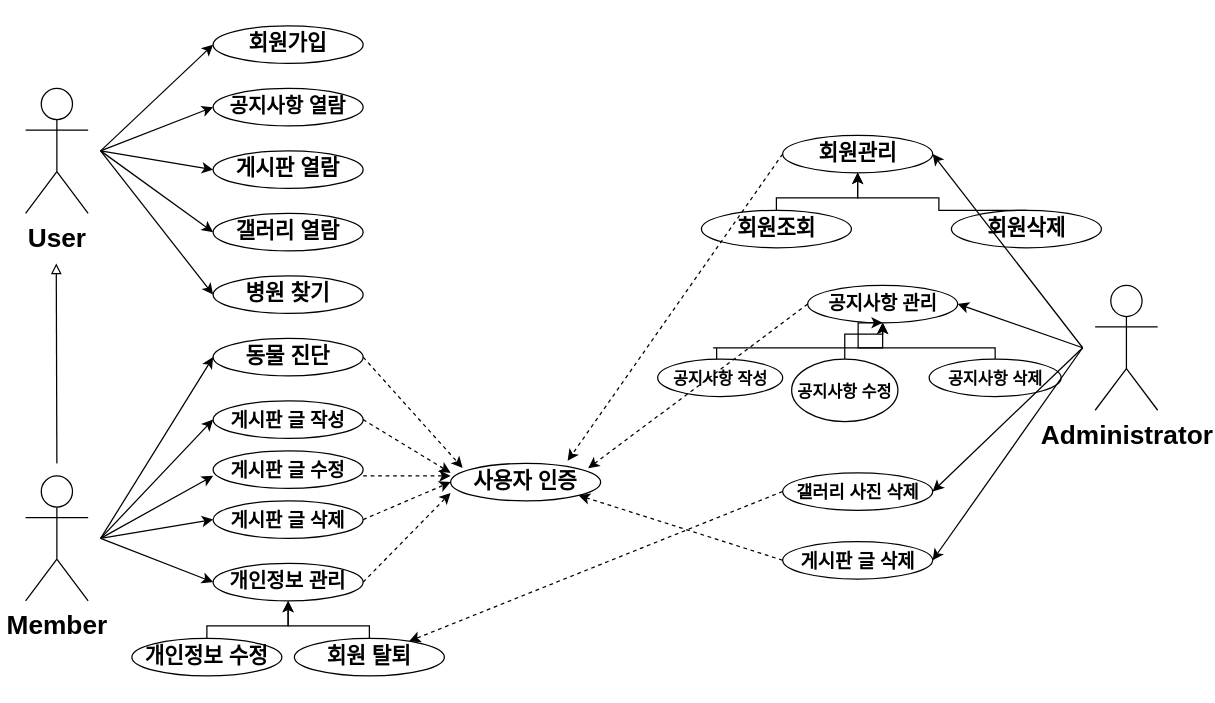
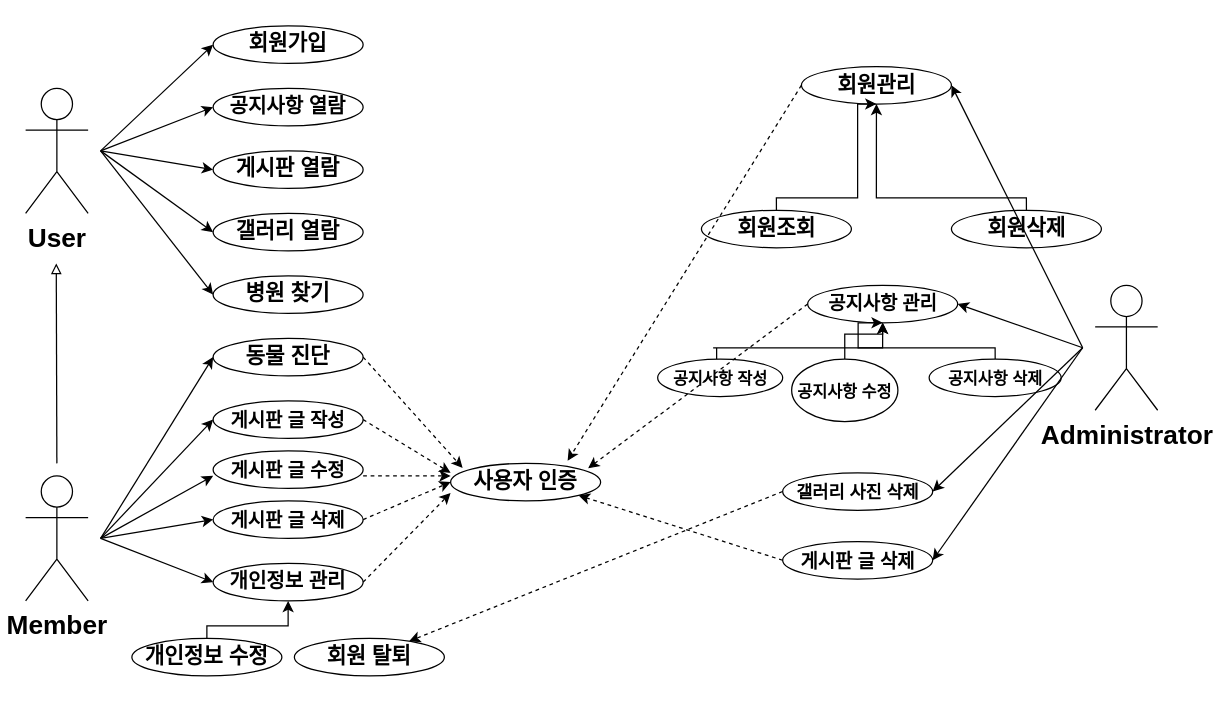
(858, 154) -> (876, 85)
(335, 626) -> none
